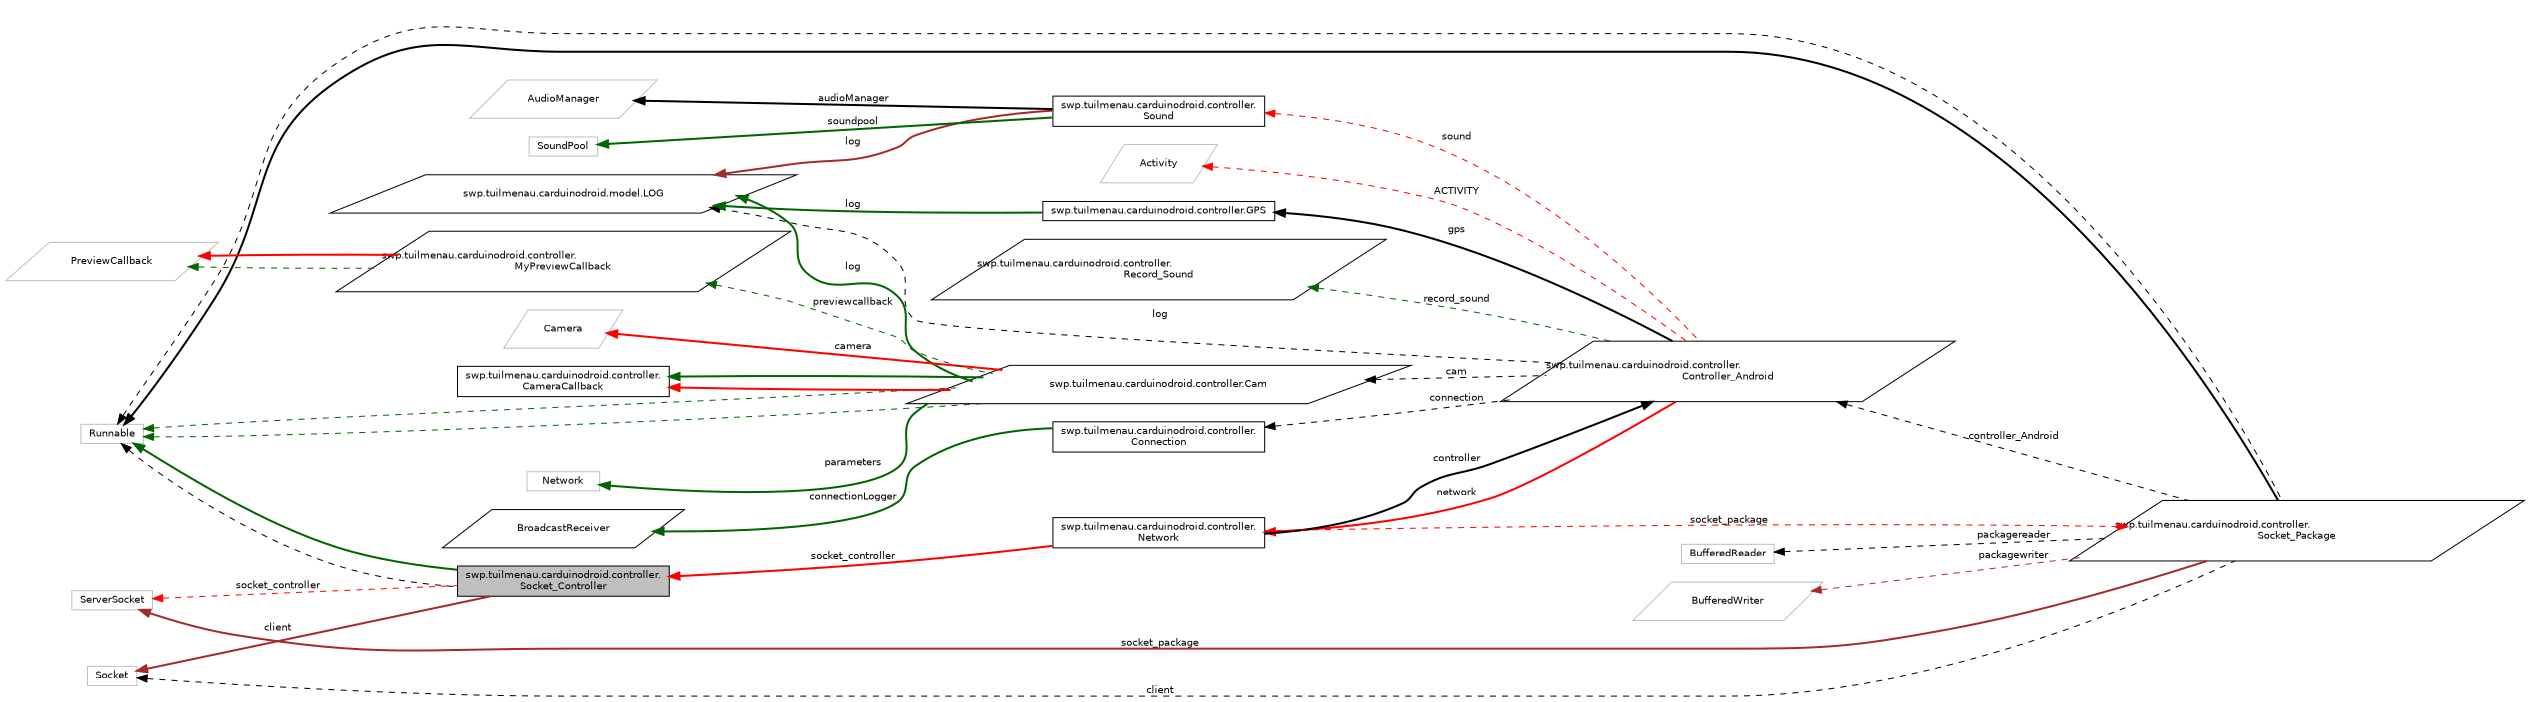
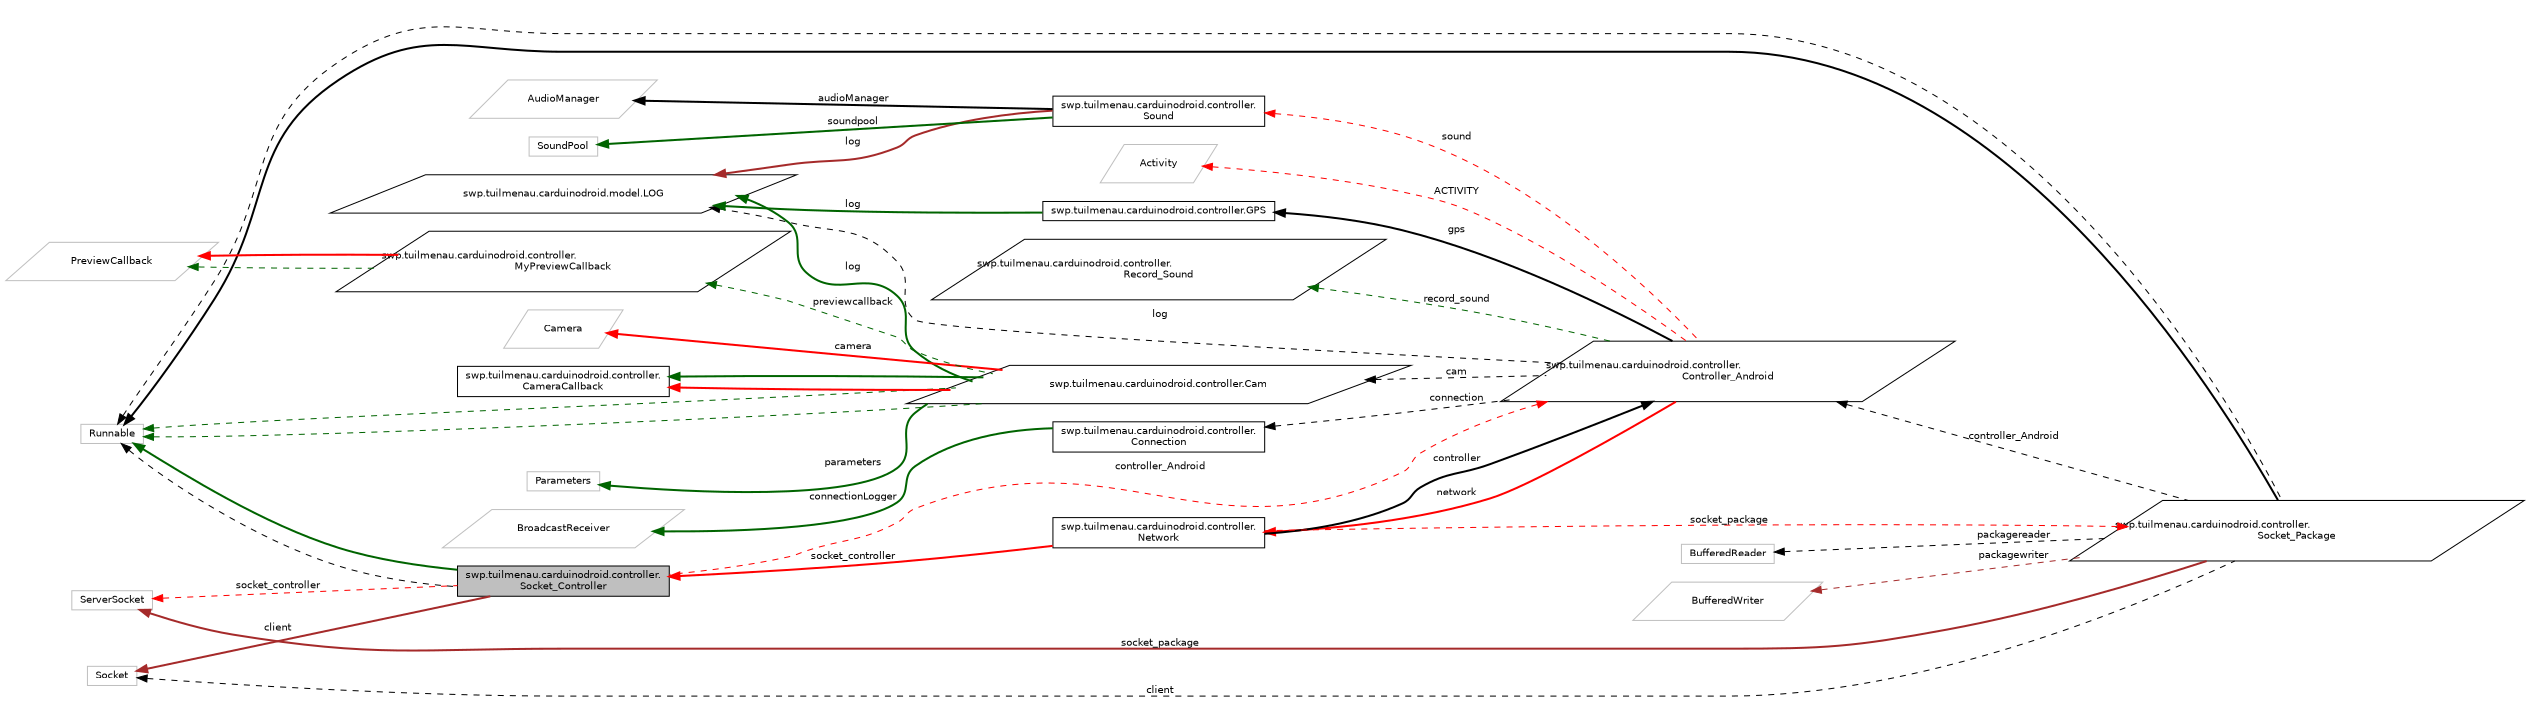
(563, 481) -> (563, 481)
none -> (1108, 488)
(563, 529) -> (563, 529)
